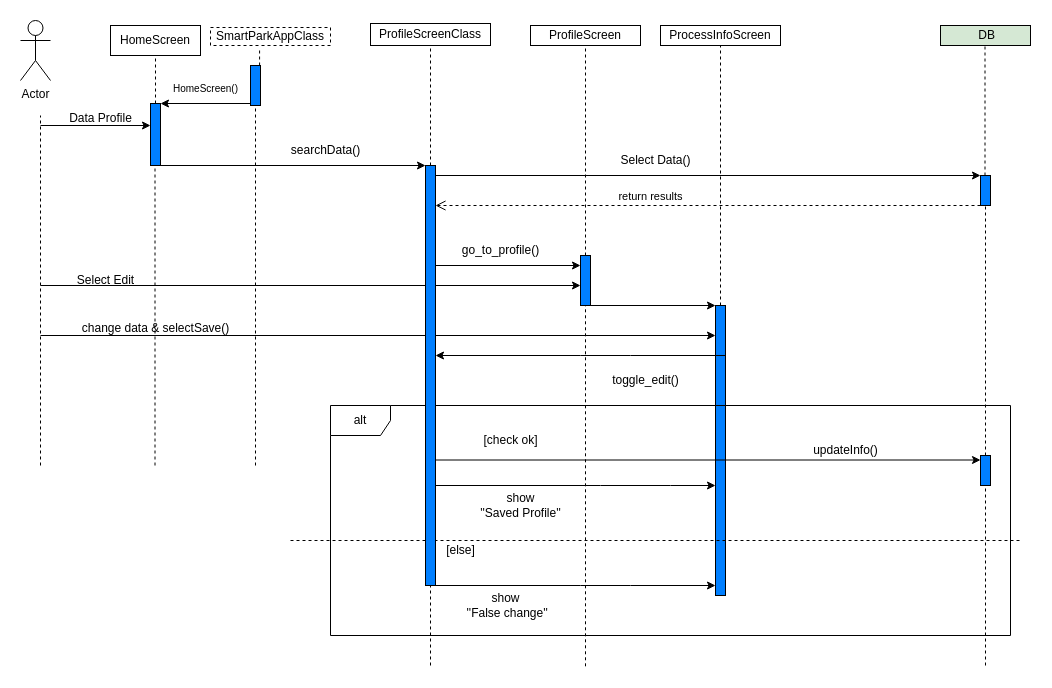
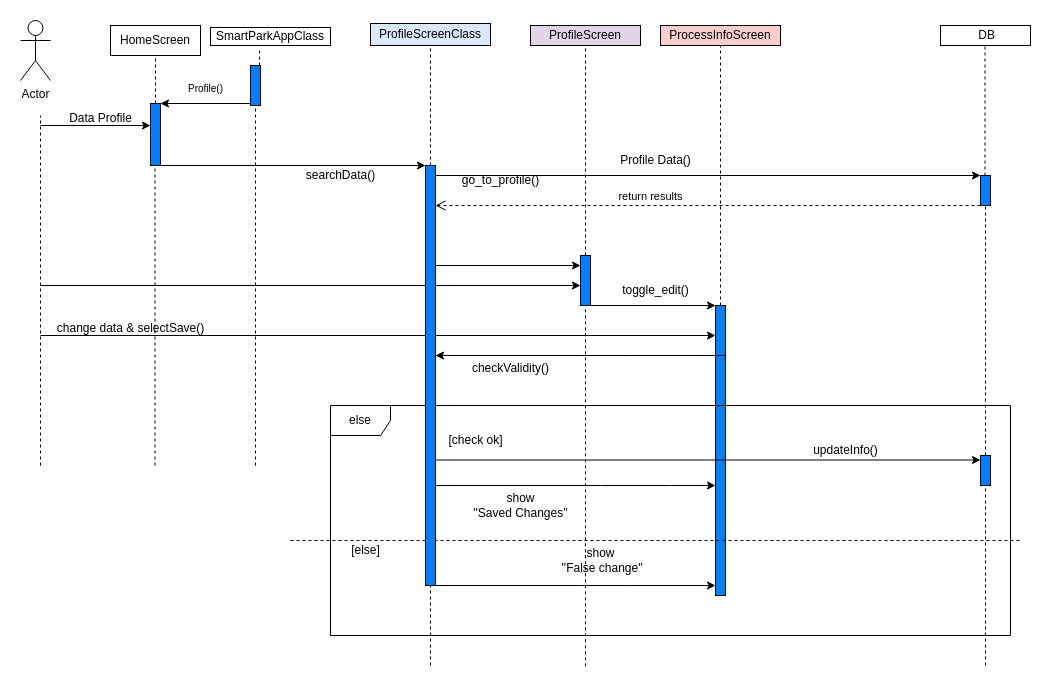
(431, 35) -> (431, 35)
(586, 36) -> (586, 36)
(721, 36) -> (721, 36)
(986, 36) -> (986, 36)
(271, 37) -> (271, 37)
(206, 89) -> (206, 89)
(326, 151) -> (341, 176)
(656, 161) -> (656, 161)
(501, 251) -> (501, 181)
(106, 281) -> none
(156, 329) -> (131, 329)
none -> (511, 369)
(646, 381) -> (656, 291)
(361, 421) -> (361, 421)
(511, 441) -> (476, 441)
(521, 506) -> (521, 506)
(461, 551) -> (366, 551)
(506, 606) -> (601, 561)
